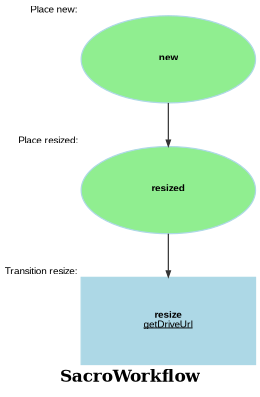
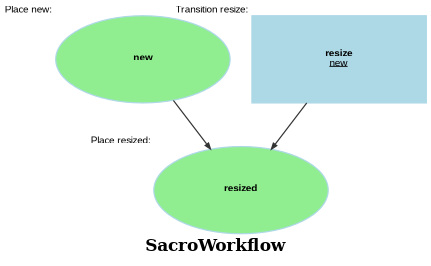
(168, 252) -> (291, 124)
(168, 325) -> (339, 63)
